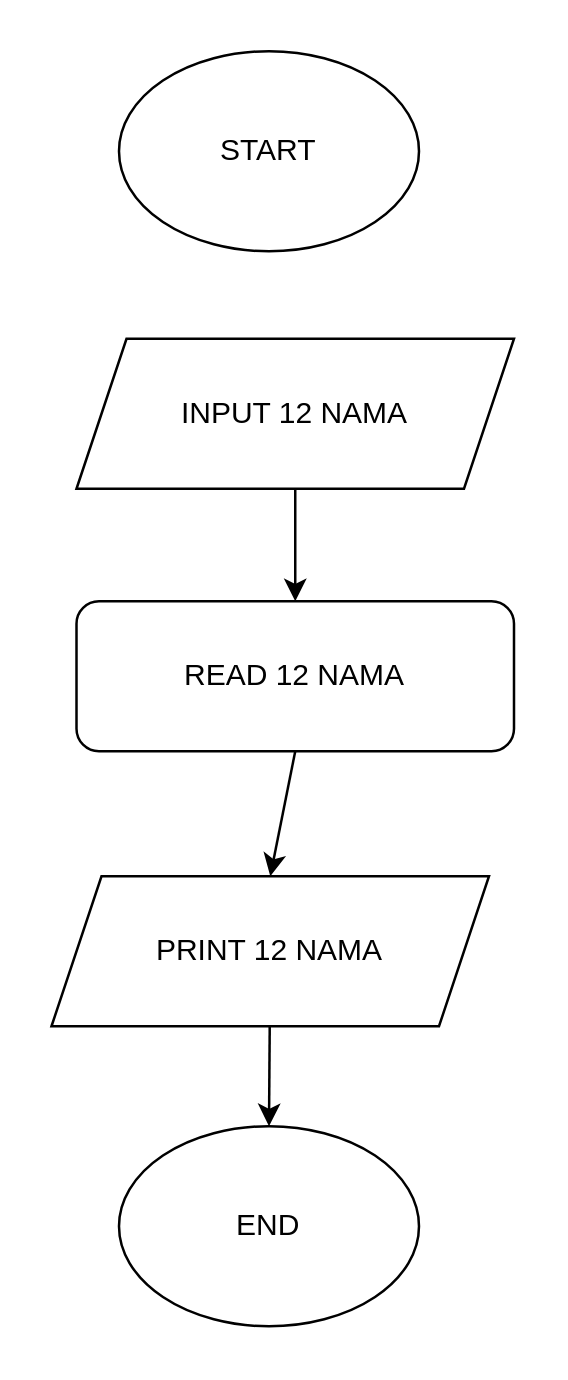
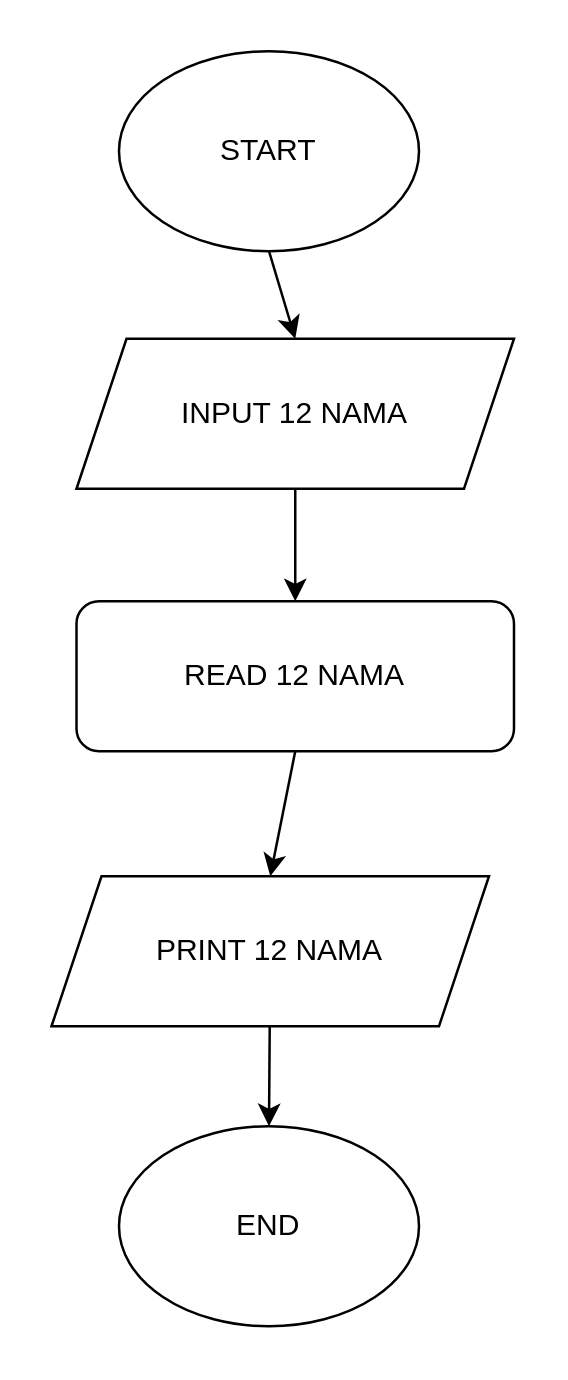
none -> (279, 287)
